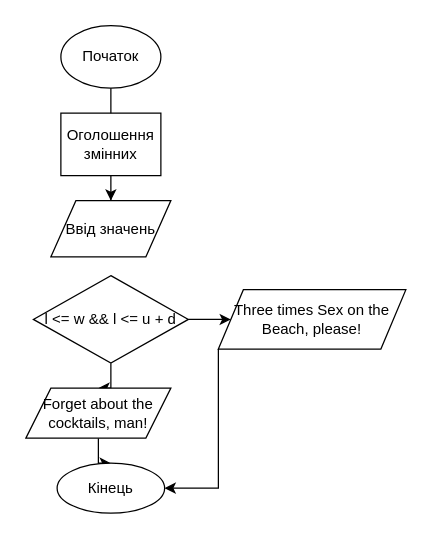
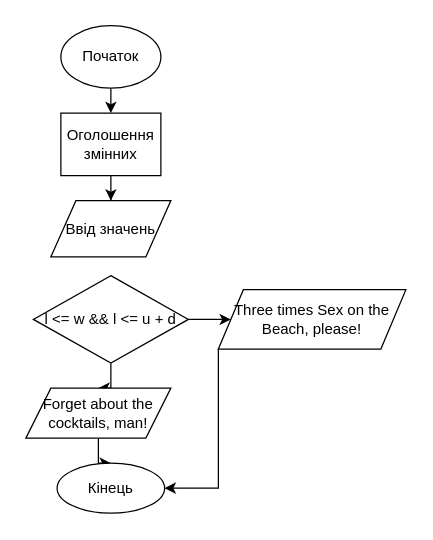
(111, 106) -> (111, 103)
